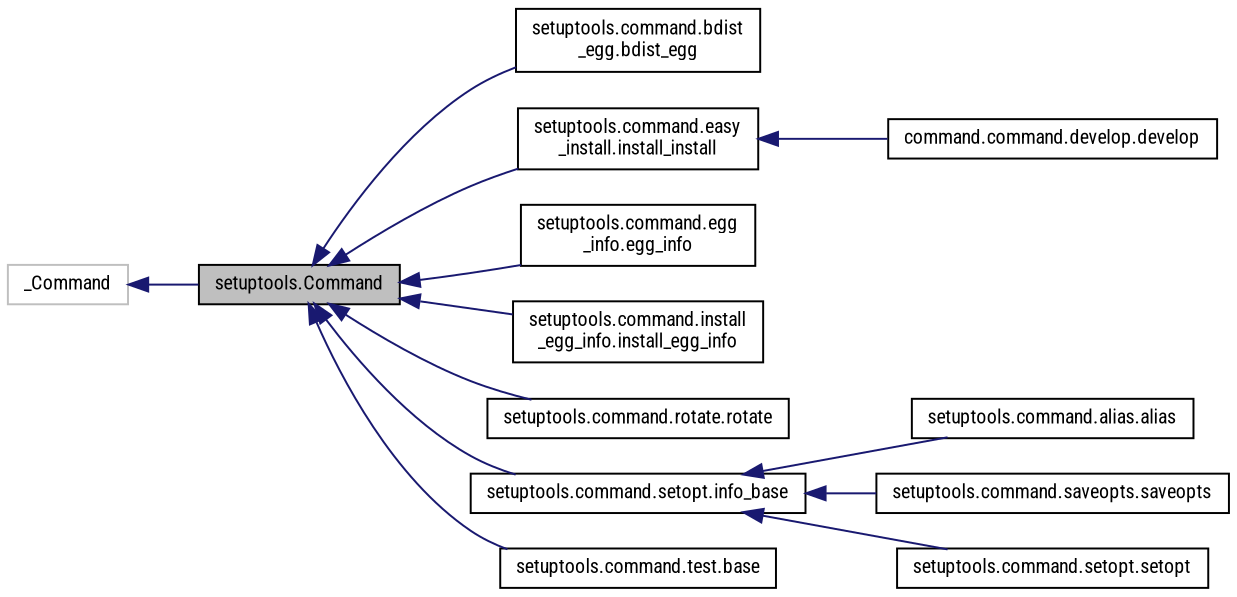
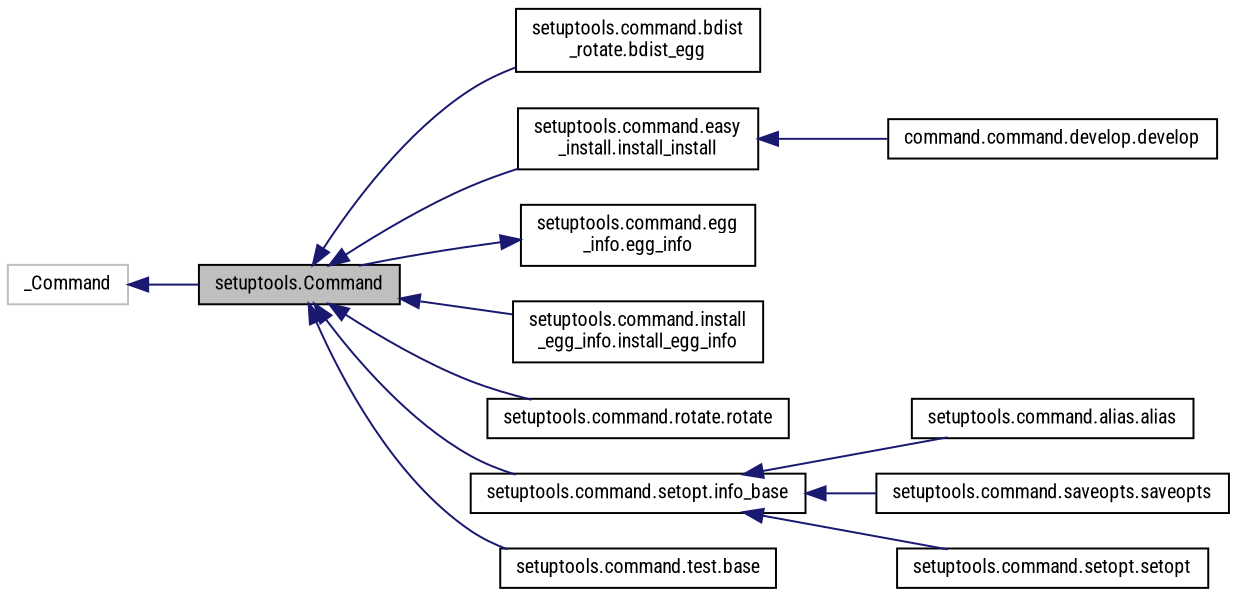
(638, 40) -> (638, 40)
(471, 273) -> (429, 253)
